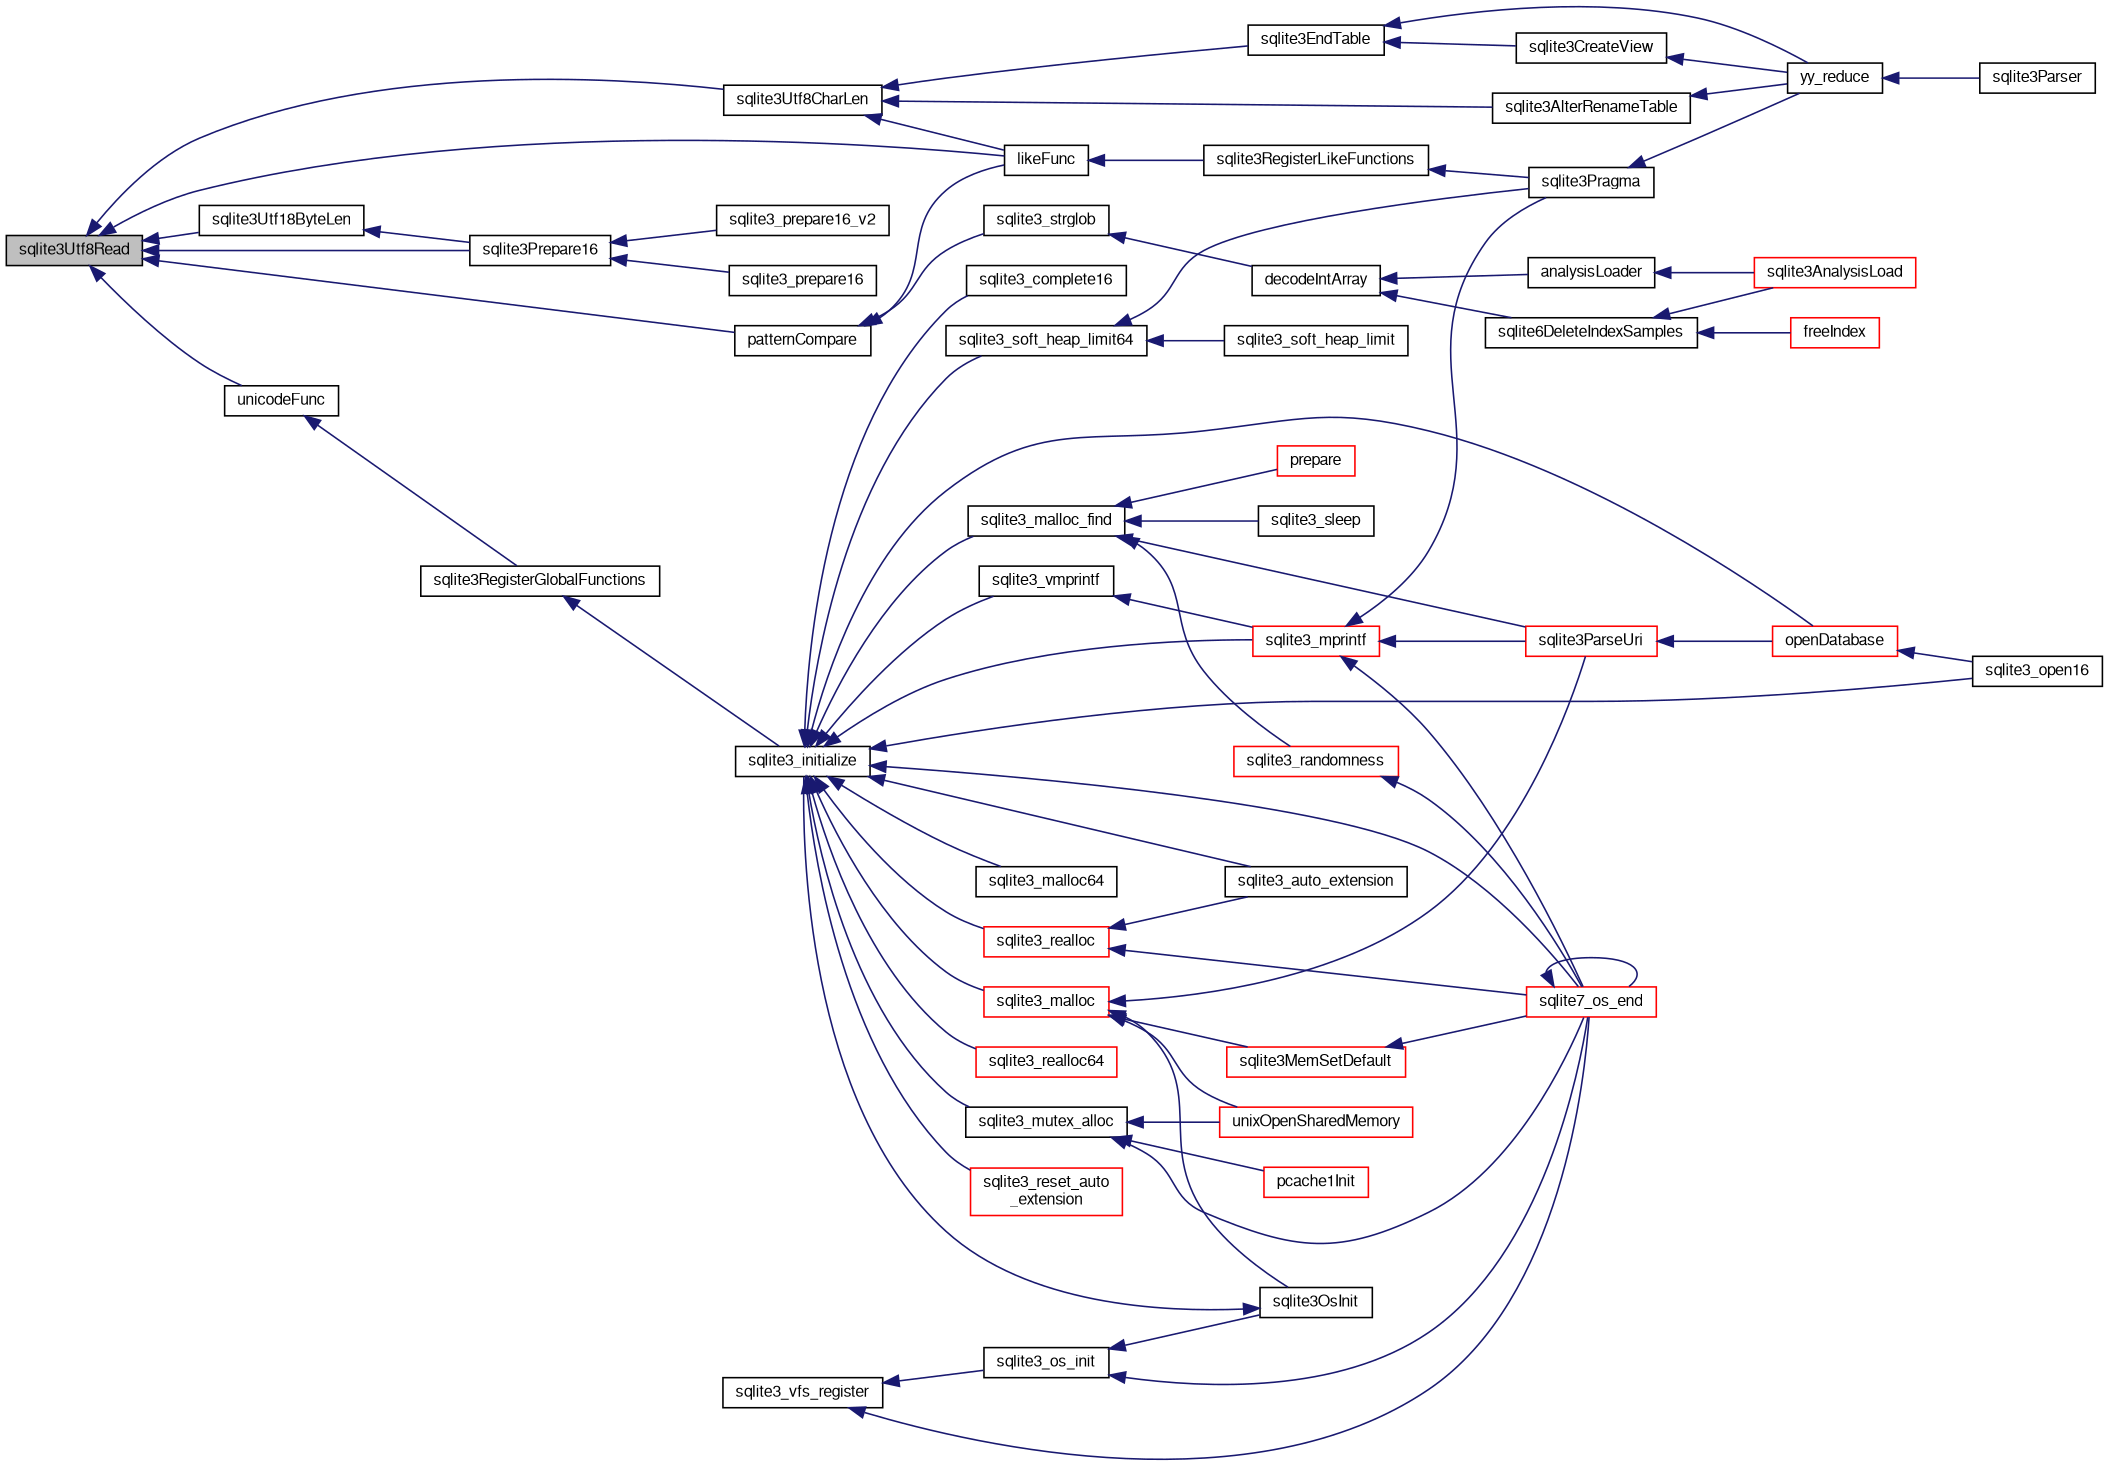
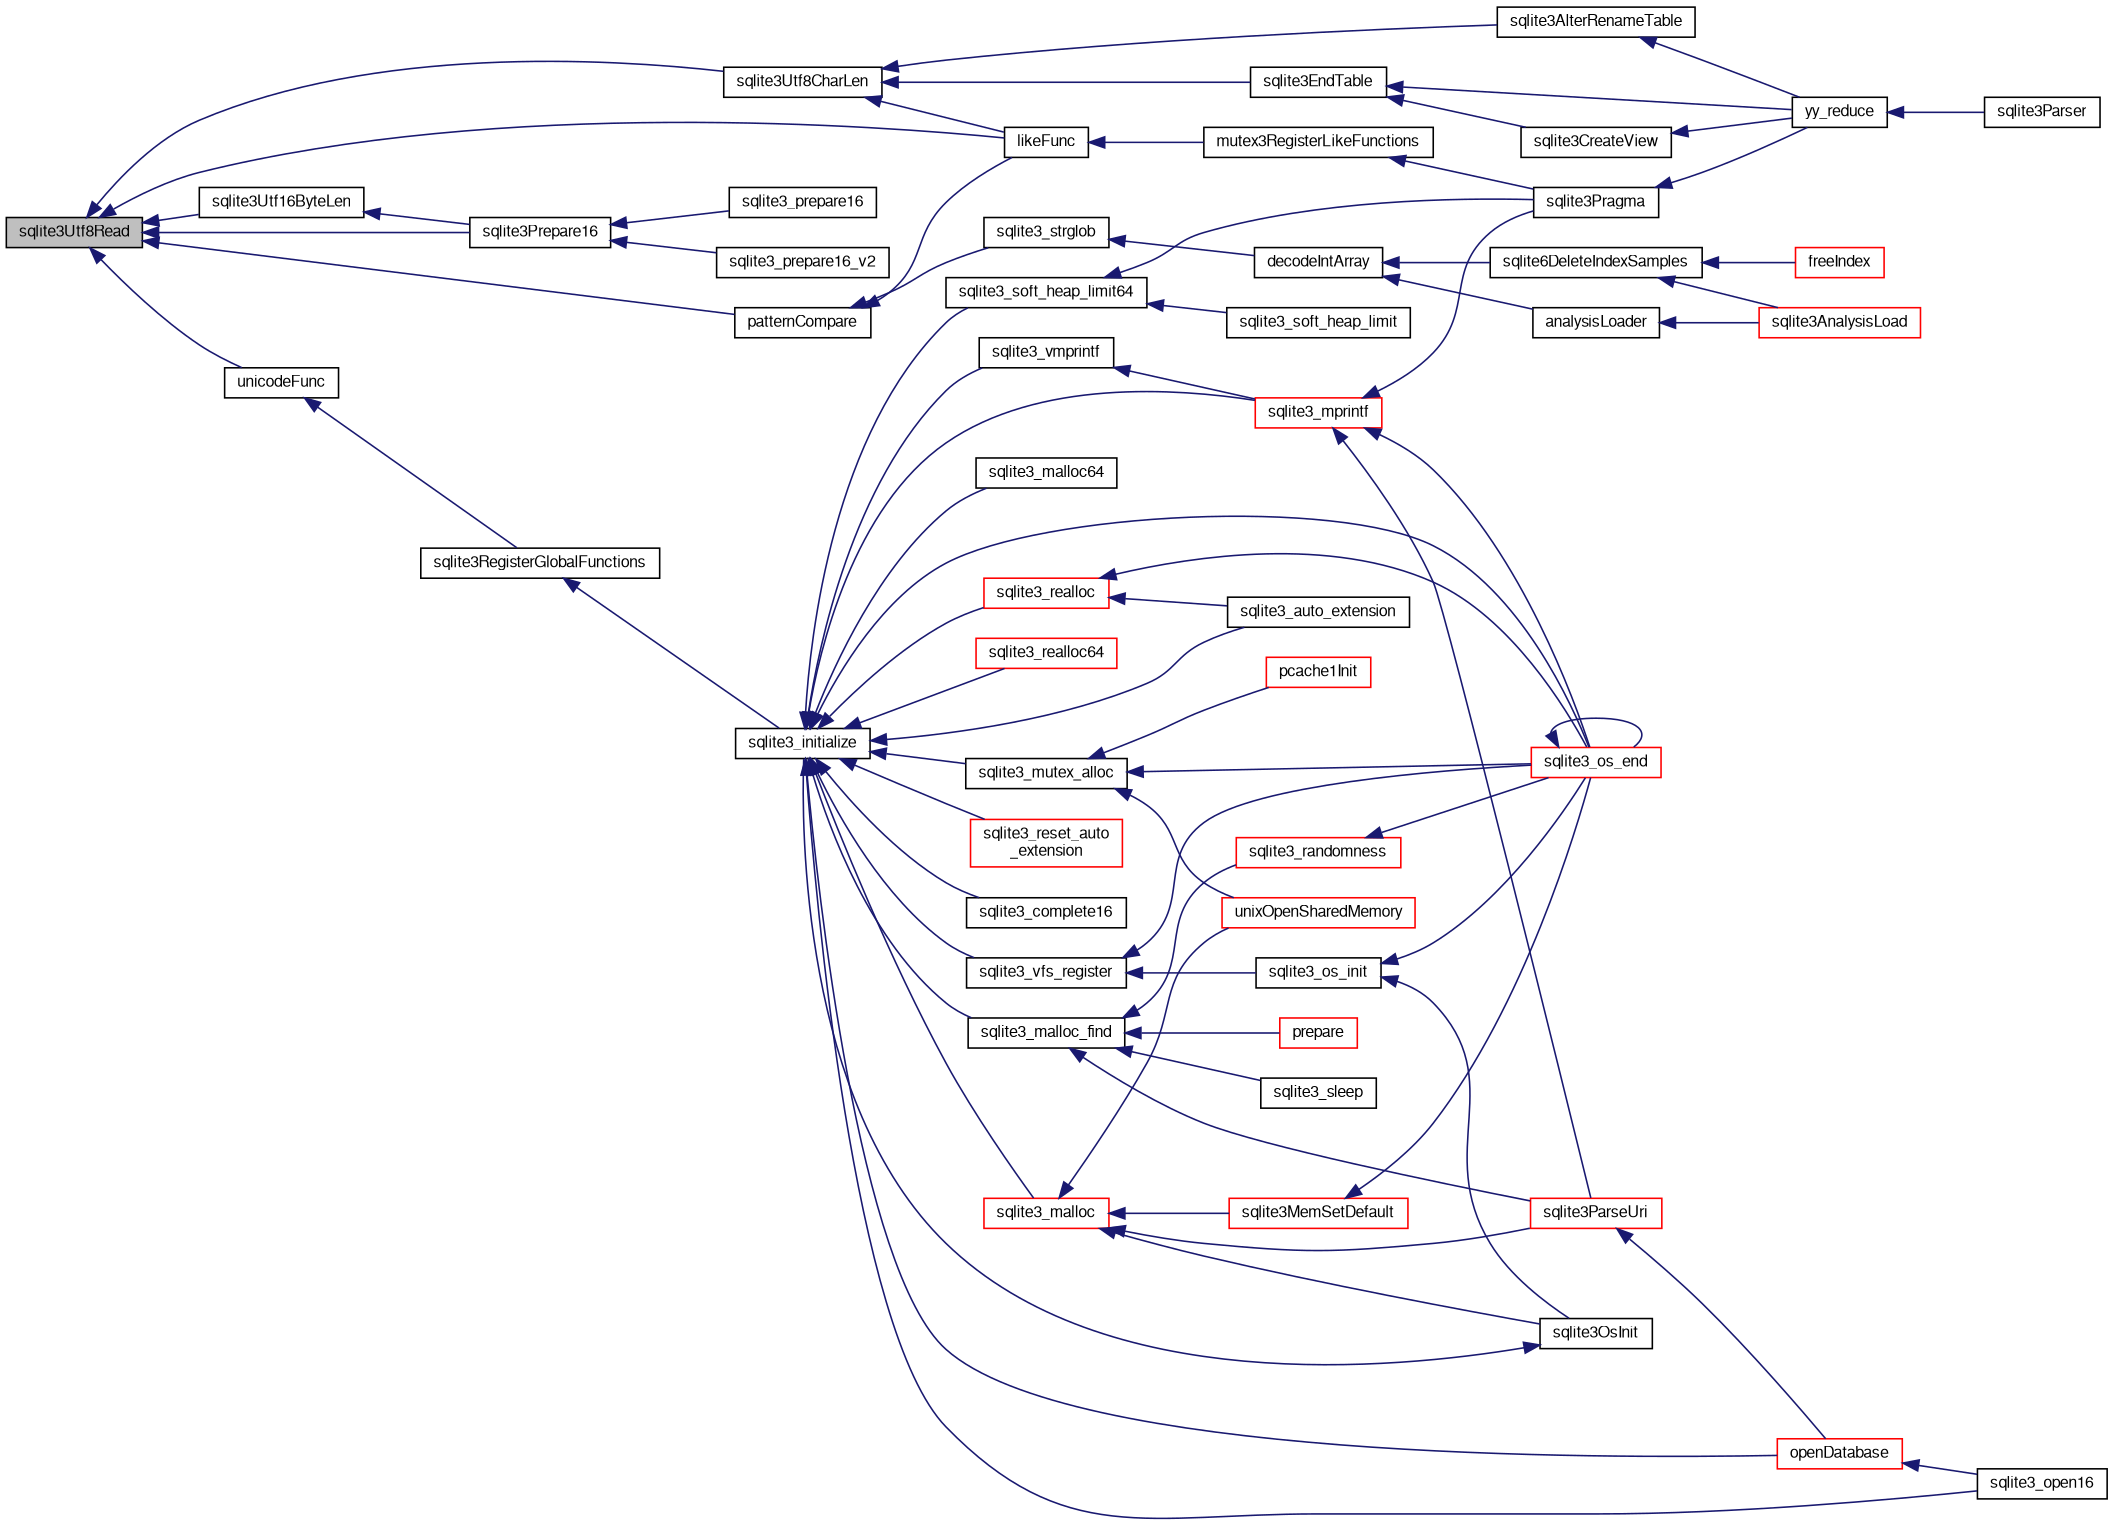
(1316, 160) -> (1319, 142)
(282, 220) -> (282, 202)
none -> (882, 878)
(1591, 1002) -> (1596, 762)
